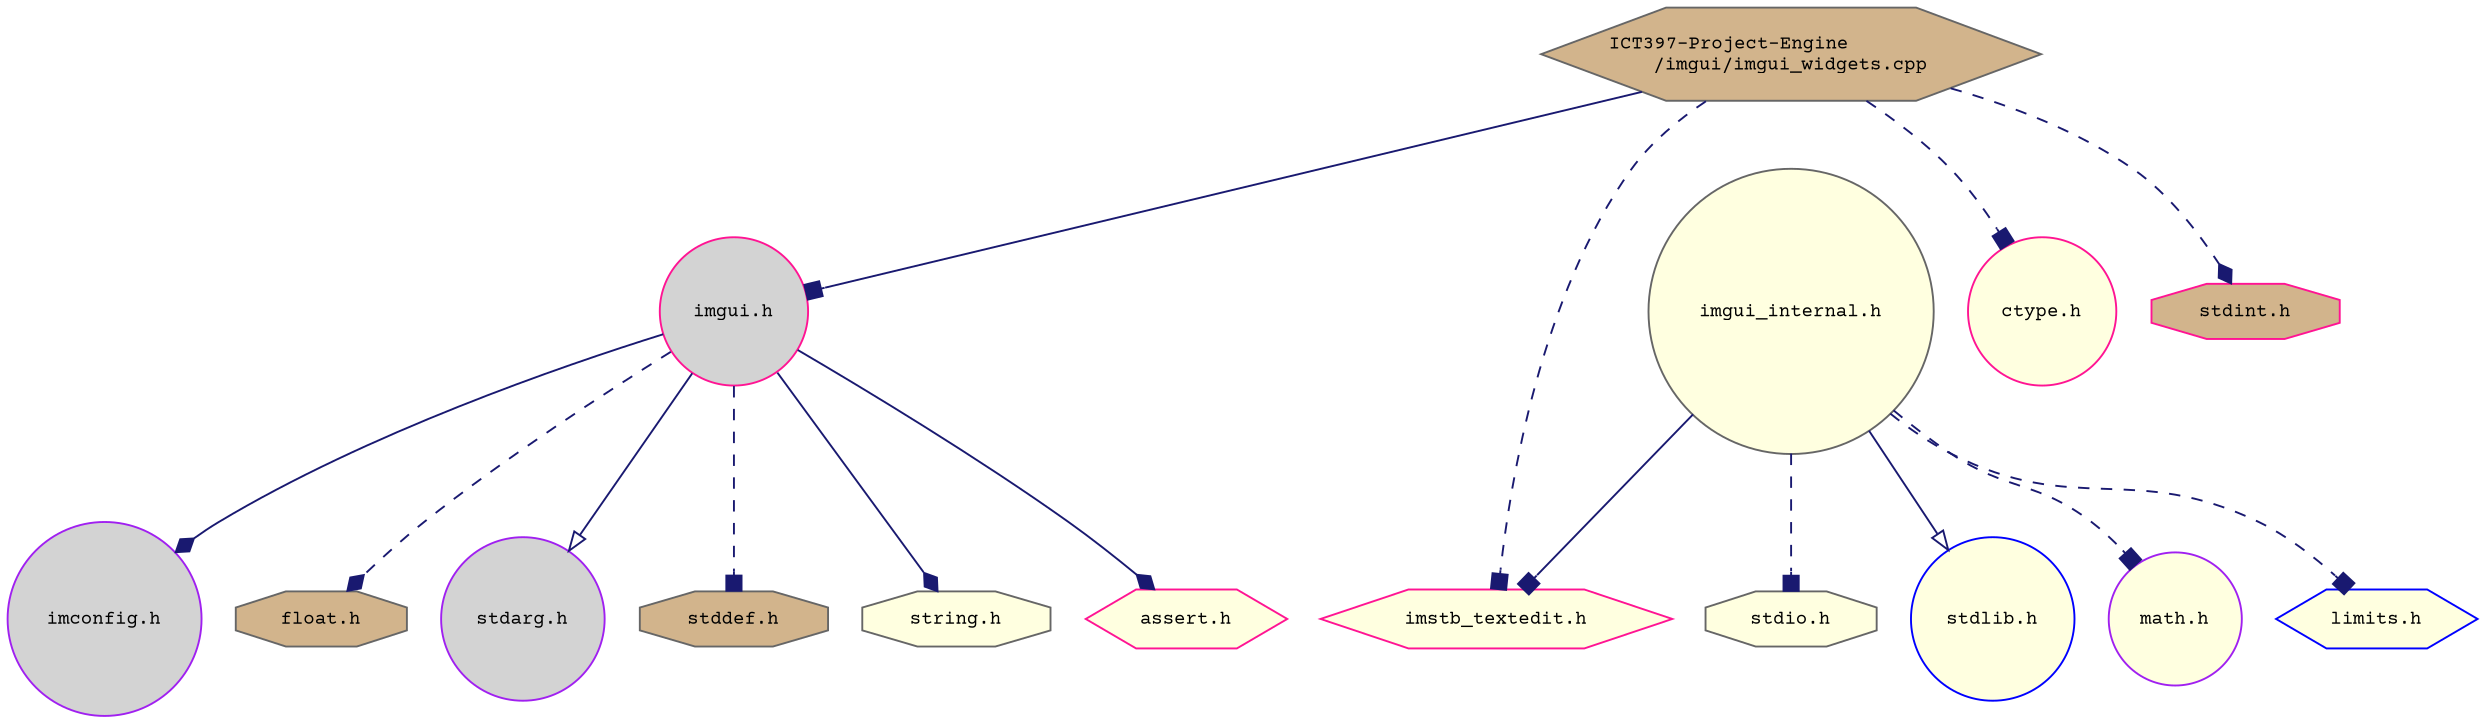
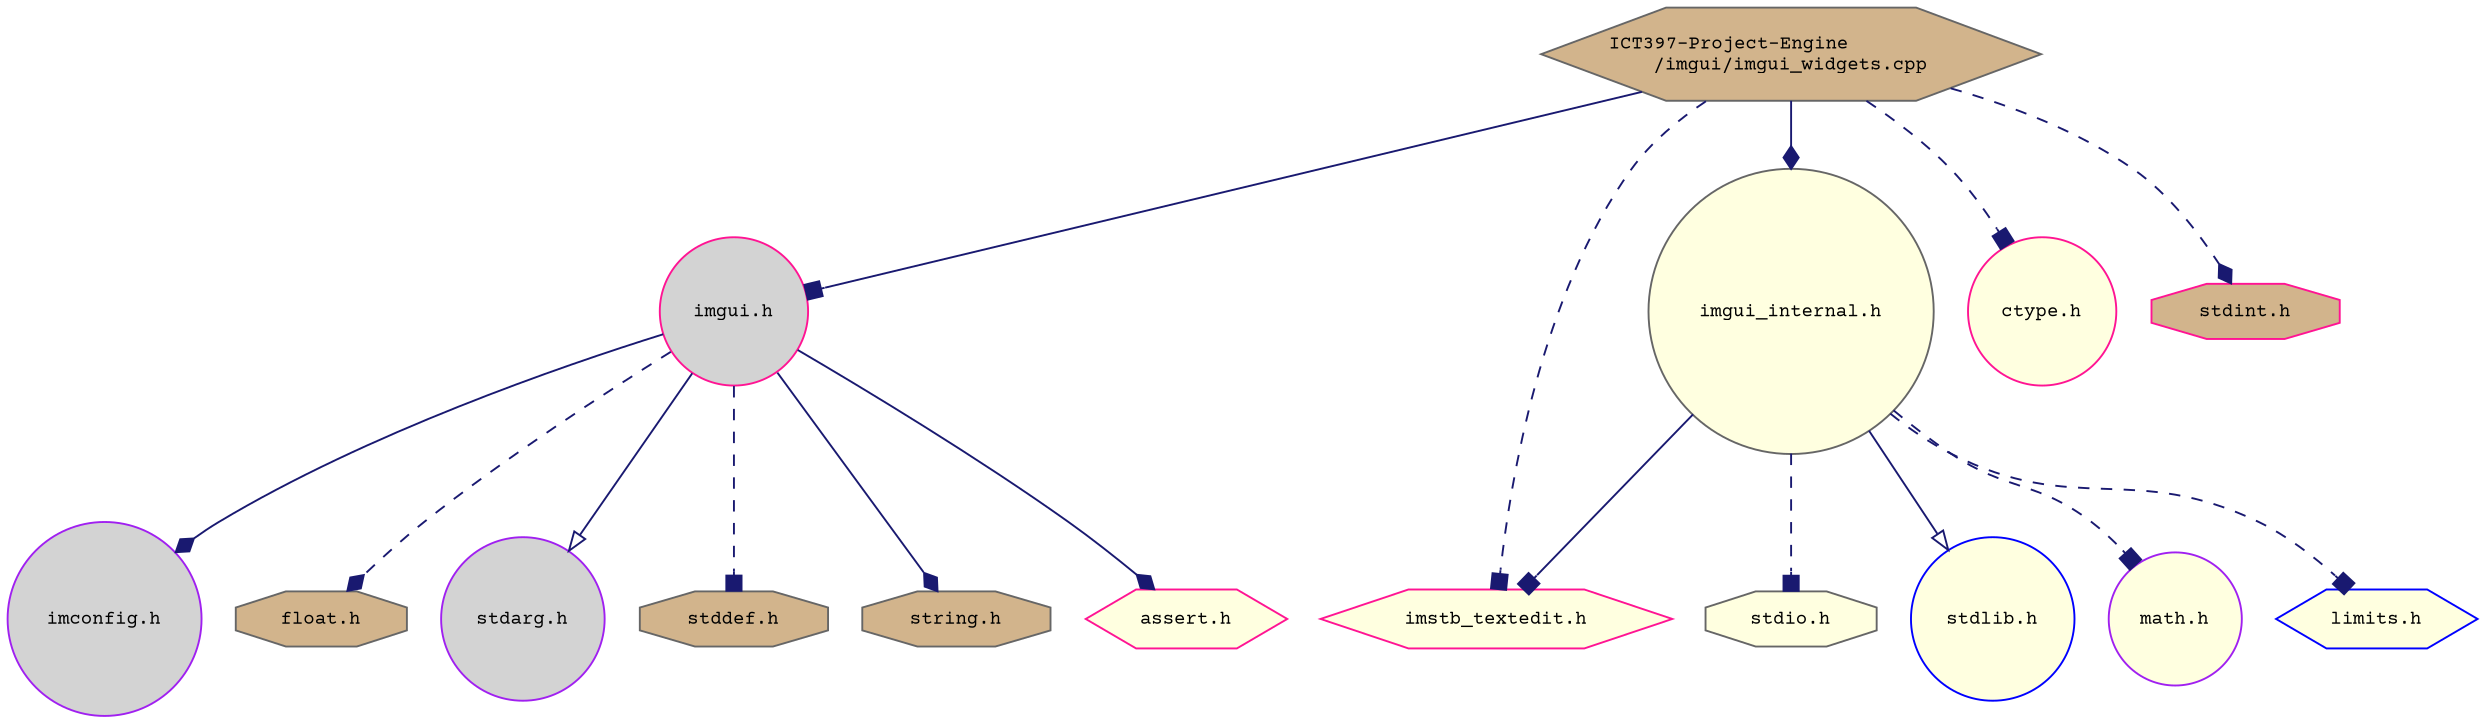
none -> (1791, 123)
(956, 619) -> (956, 619)
